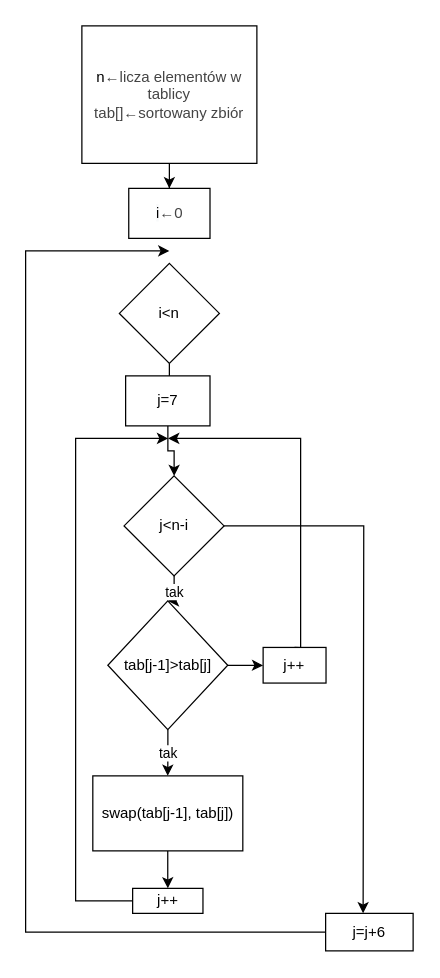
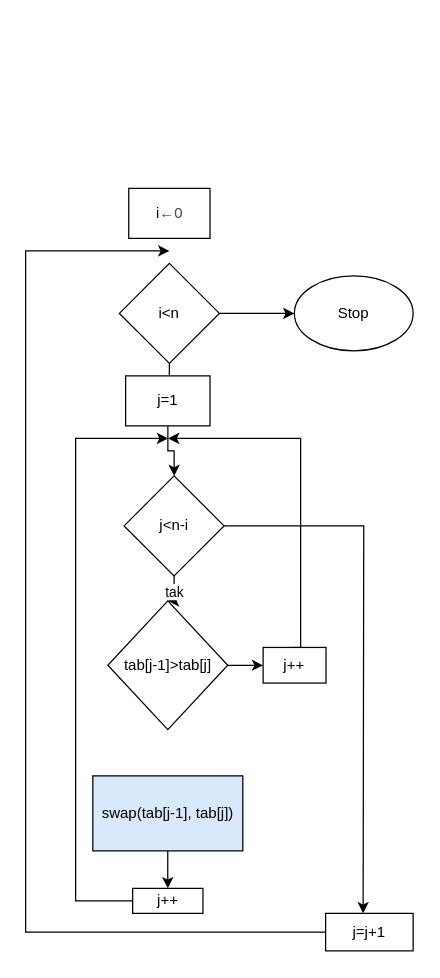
(169, 94) -> none
(169, 180) -> none
none -> (252, 313)
none -> (354, 313)
(168, 401) -> (168, 401)
(168, 748) -> none
(168, 813) -> (168, 813)
(369, 932) -> (369, 932)
